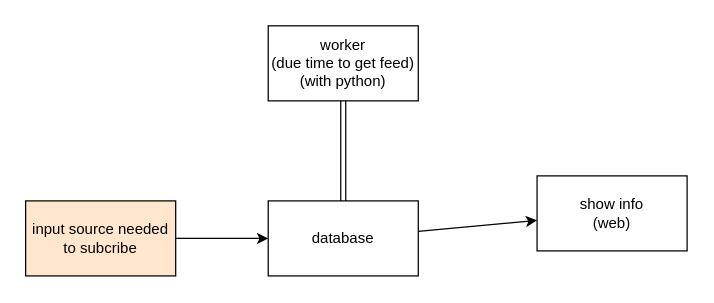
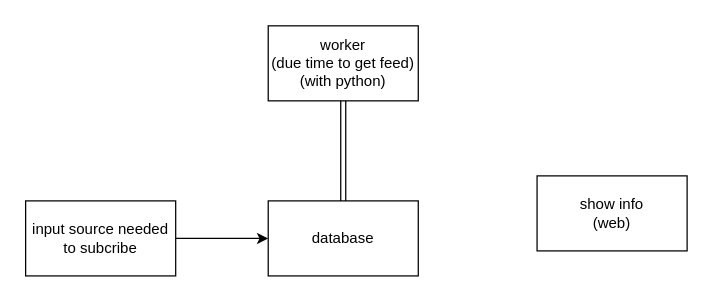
(473, 226) -> none
(101, 238) -> (101, 238)
